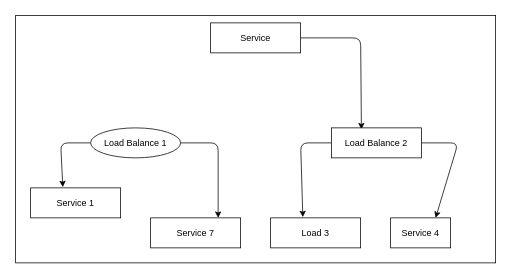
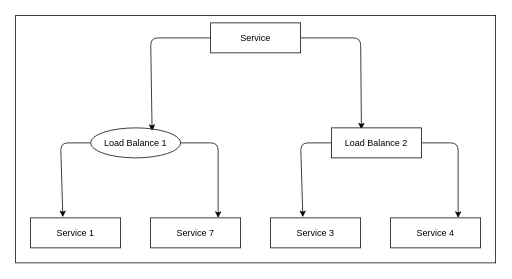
none -> (151, 98)
(75, 203) -> (75, 233)
(315, 233) -> (315, 233)
(420, 233) -> (435, 233)
